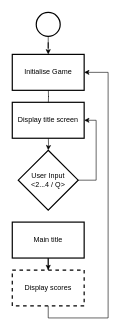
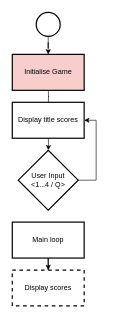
(48, 72) -> (48, 72)
(99, 72) -> none
(48, 120) -> (48, 120)
(48, 180) -> (48, 180)
(48, 240) -> (48, 240)
